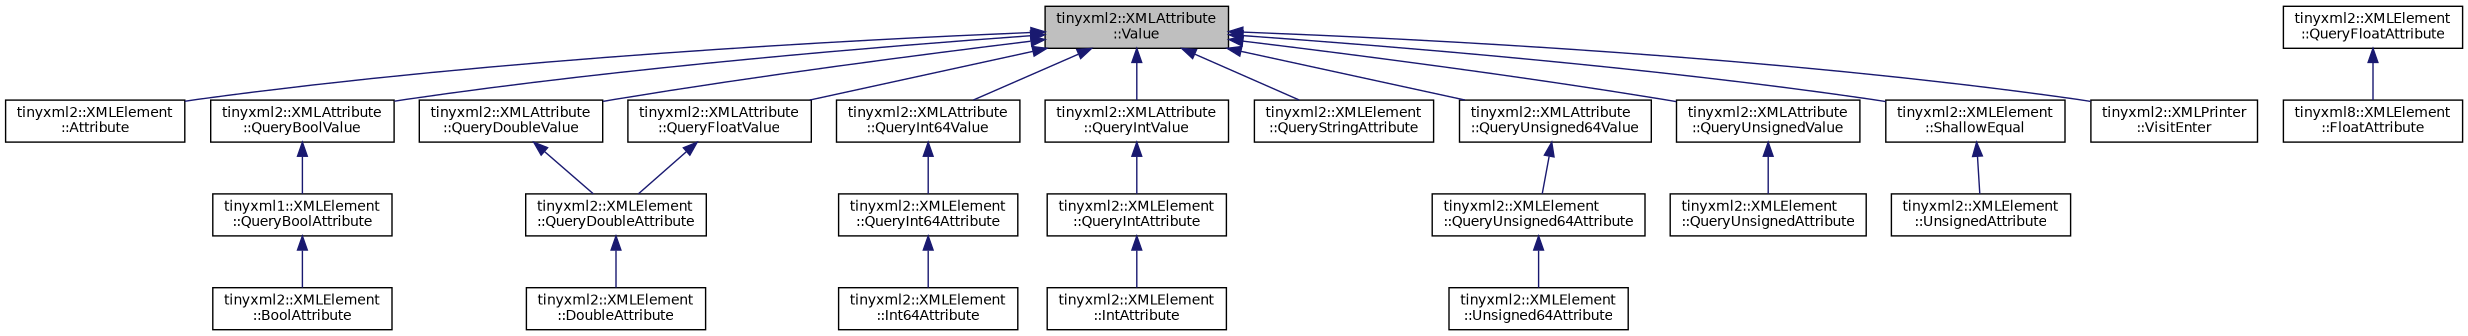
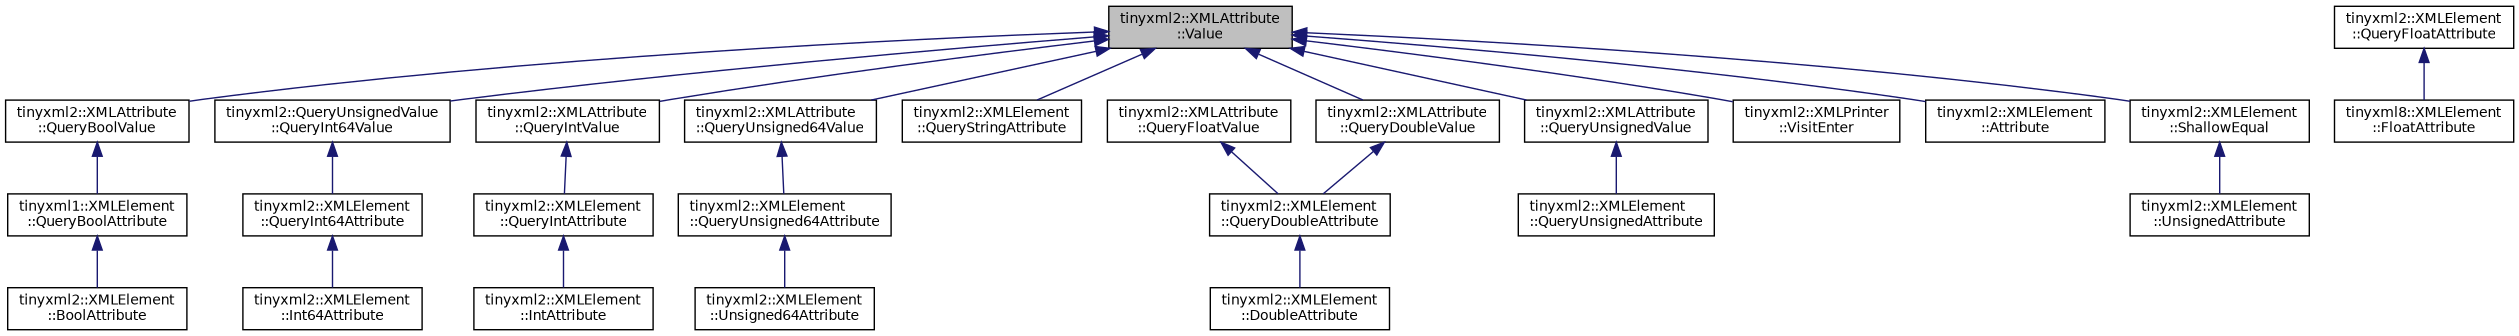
(921, 76) -> none
(928, 121) -> (332, 121)
